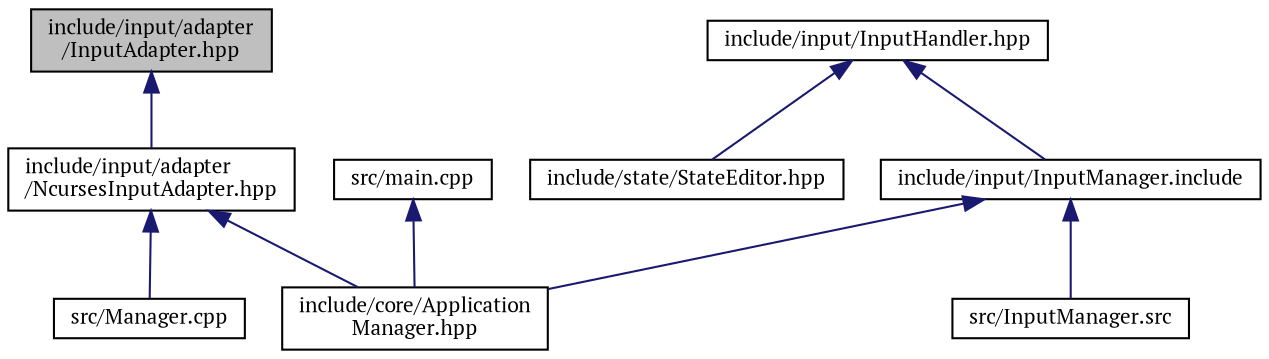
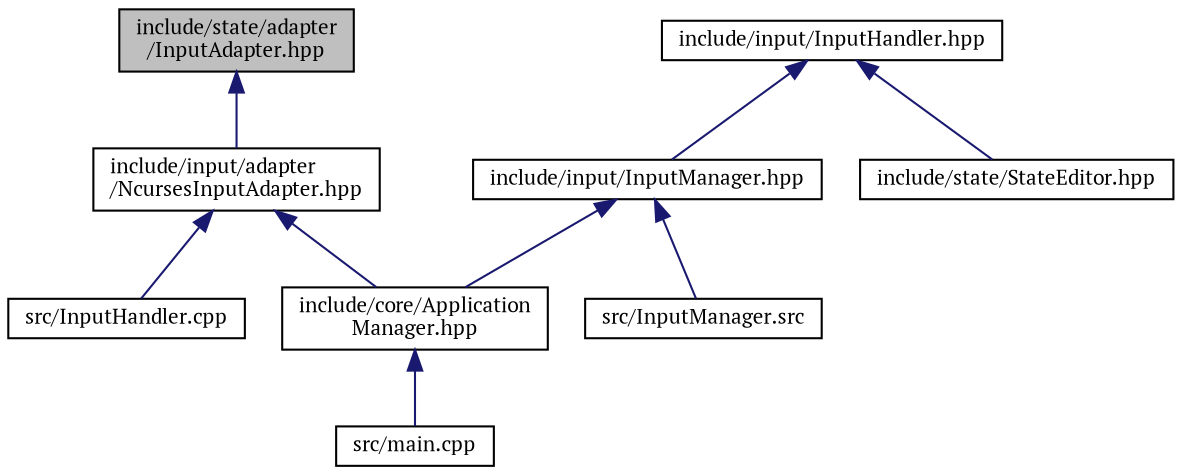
(151, 40) -> (237, 40)
(1071, 179) -> (647, 179)
(414, 254) -> (415, 398)
(149, 319) -> (127, 319)
